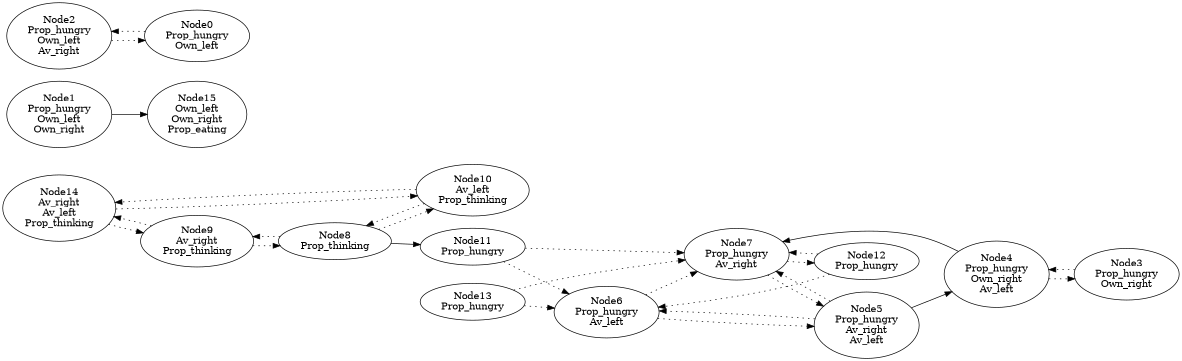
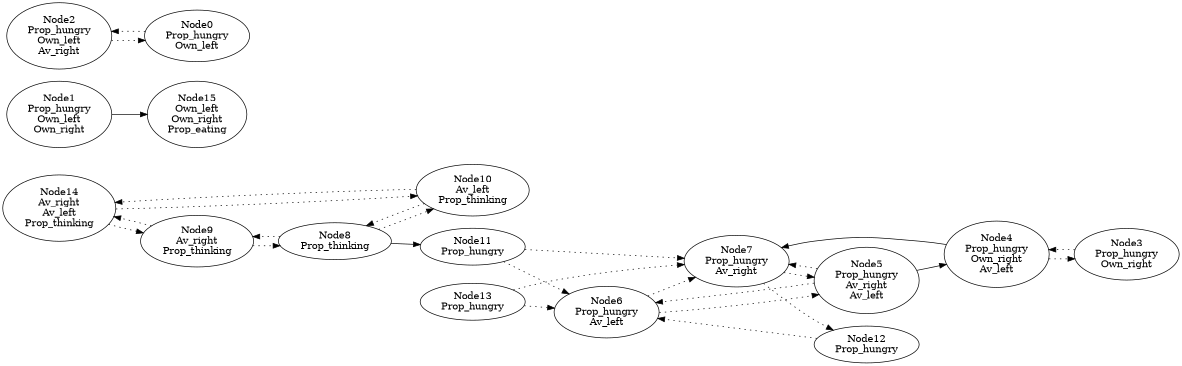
(807, 253) -> none
